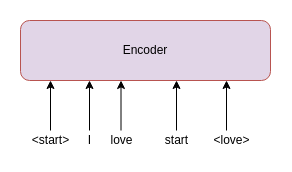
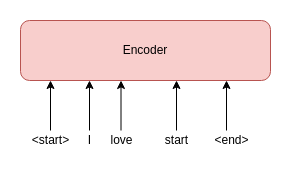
(146, 51) -> (146, 51)
(232, 141) -> (232, 141)
